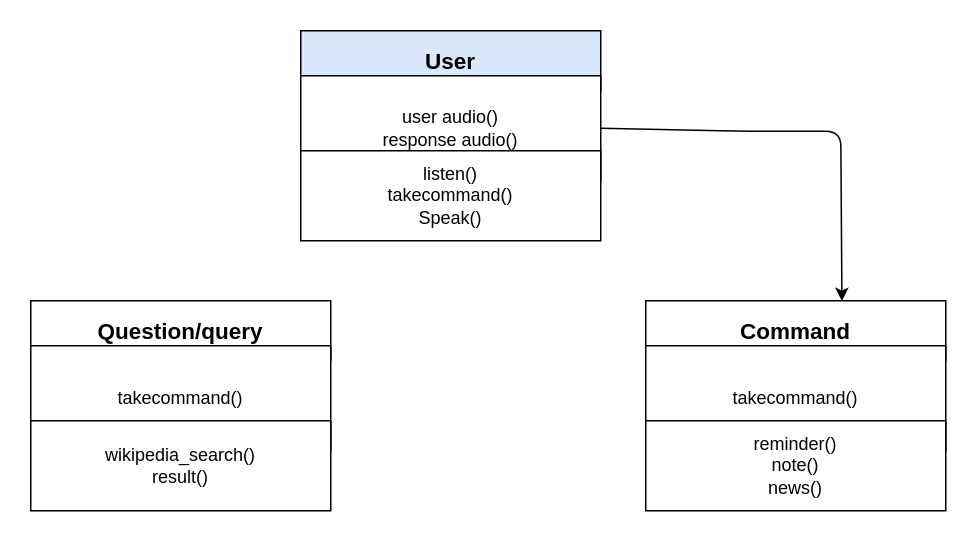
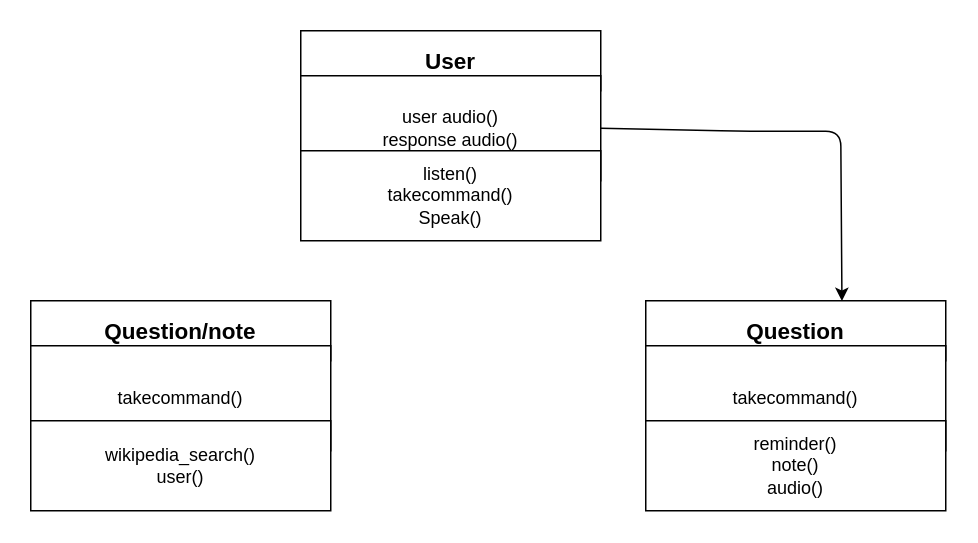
(451, 61) -> (451, 61)
(181, 331) -> (181, 331)
(796, 331) -> (796, 331)
(181, 466) -> (181, 466)
(796, 466) -> (796, 466)
